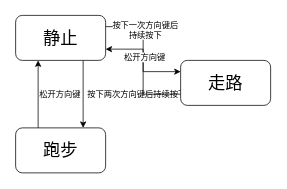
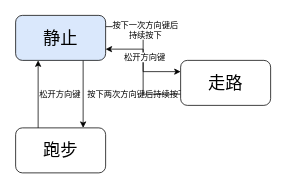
(60, 38) -> (60, 38)
